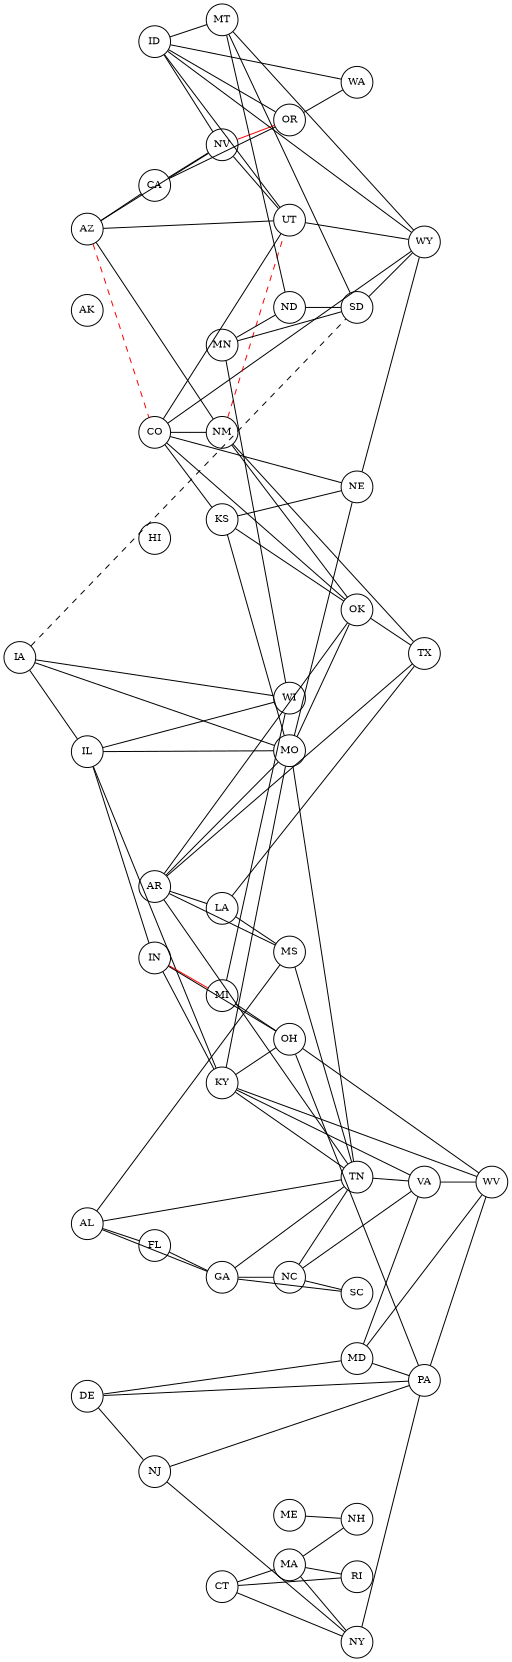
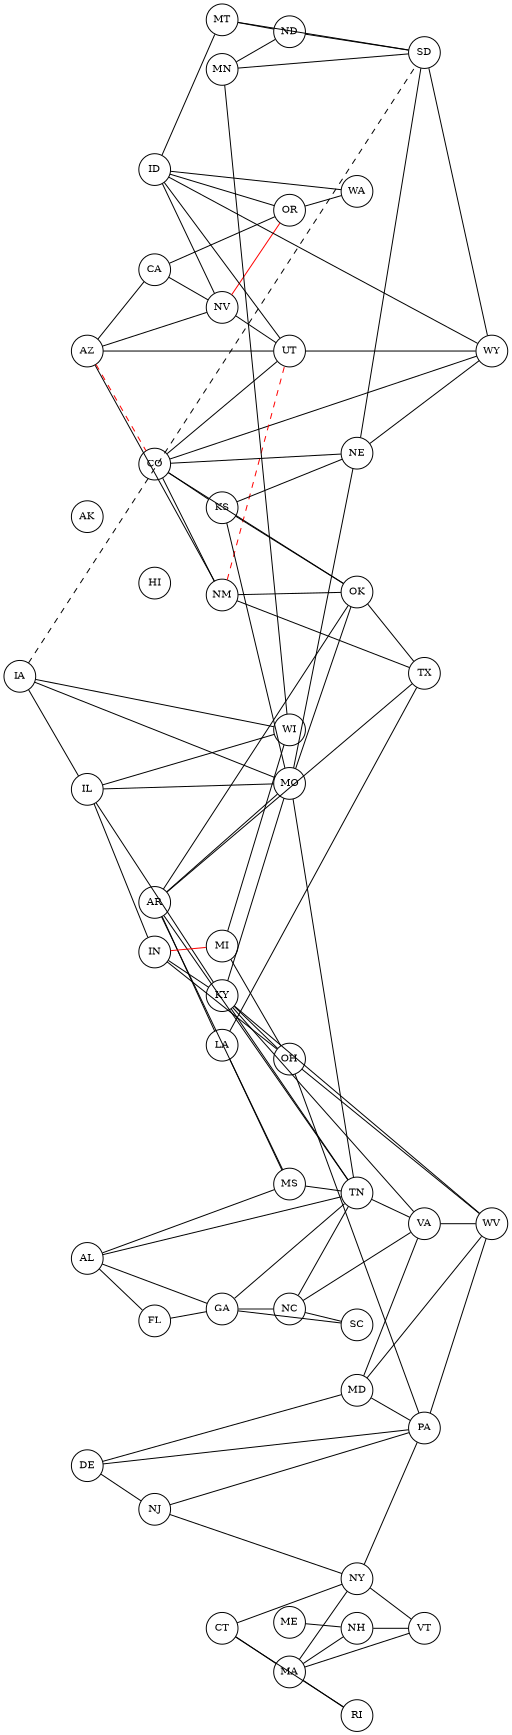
(323, 131) -> none
none -> (391, 253)
none -> (424, 1628)
